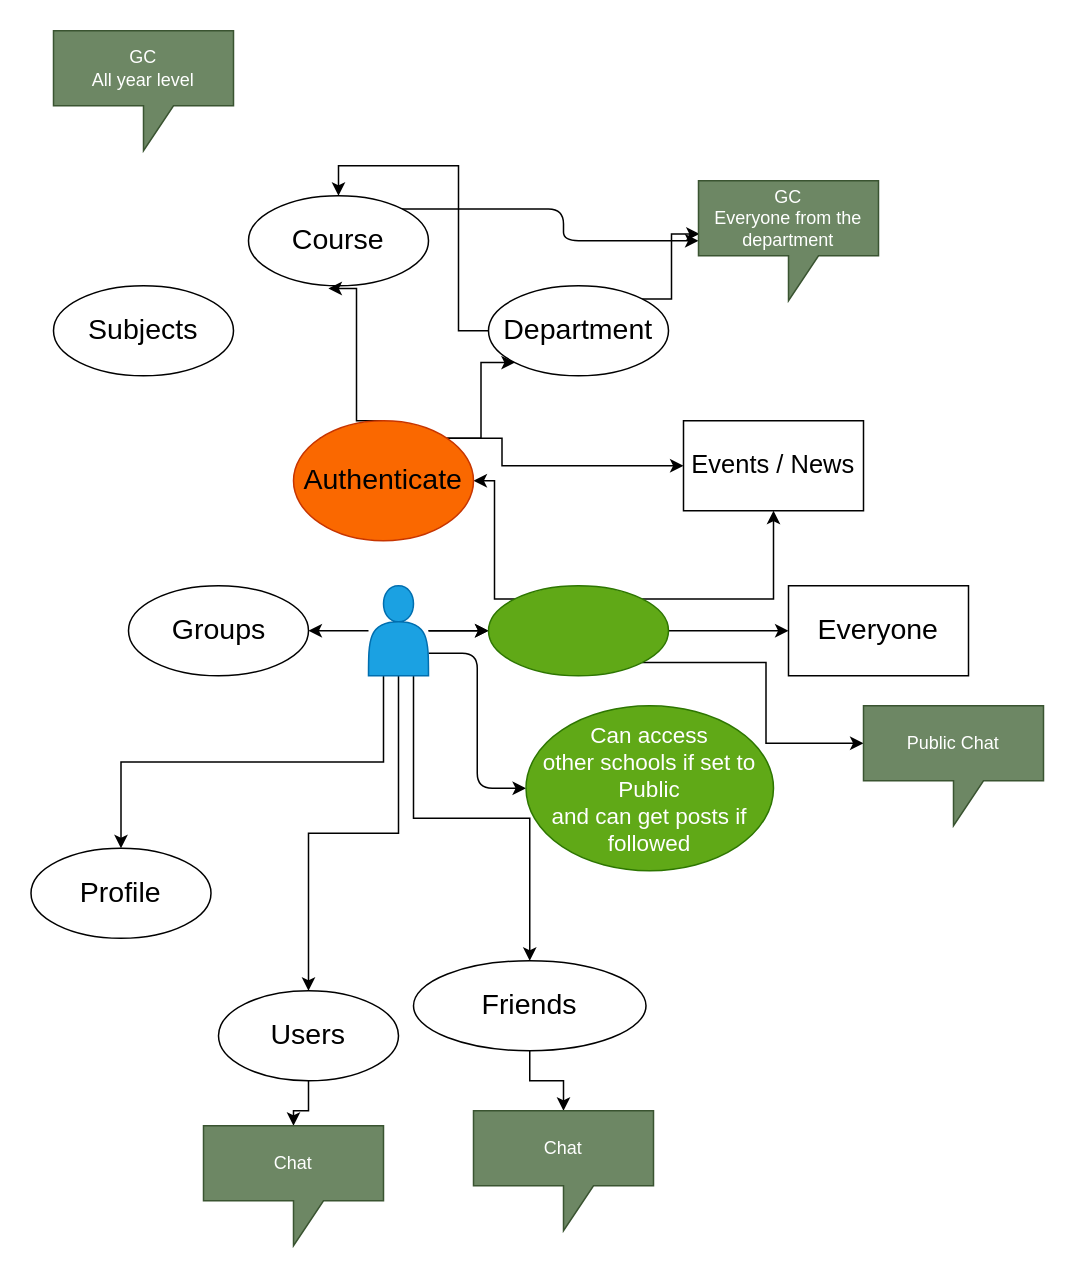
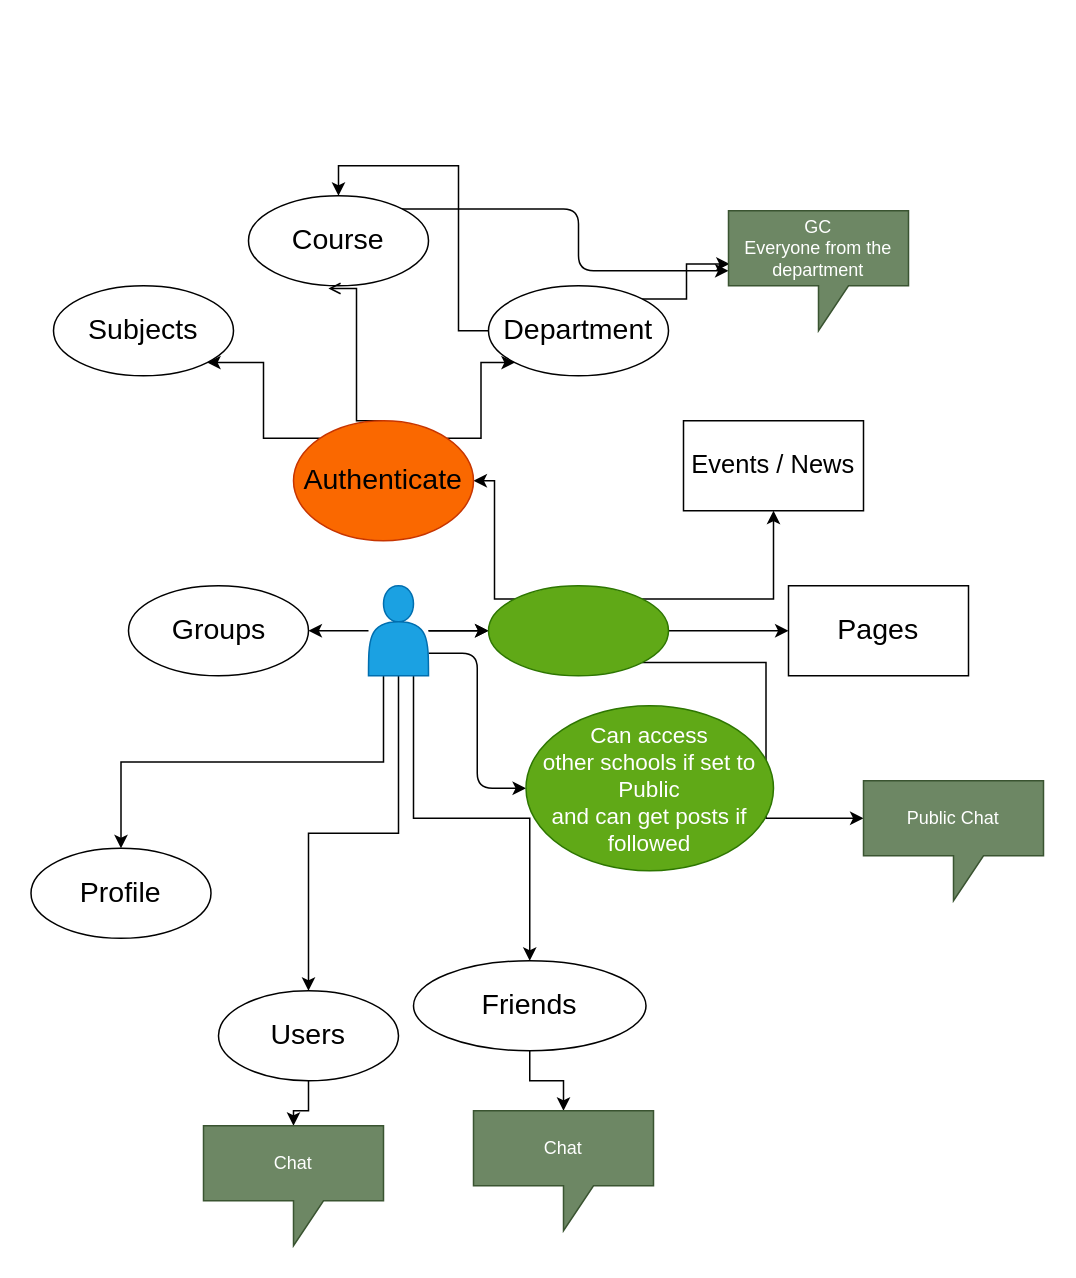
(143, 91) -> none
(788, 241) -> (818, 271)
(340, 289) -> (337, 289)
(564, 466) -> (263, 406)
(878, 631) -> (878, 631)
(953, 766) -> (953, 841)
